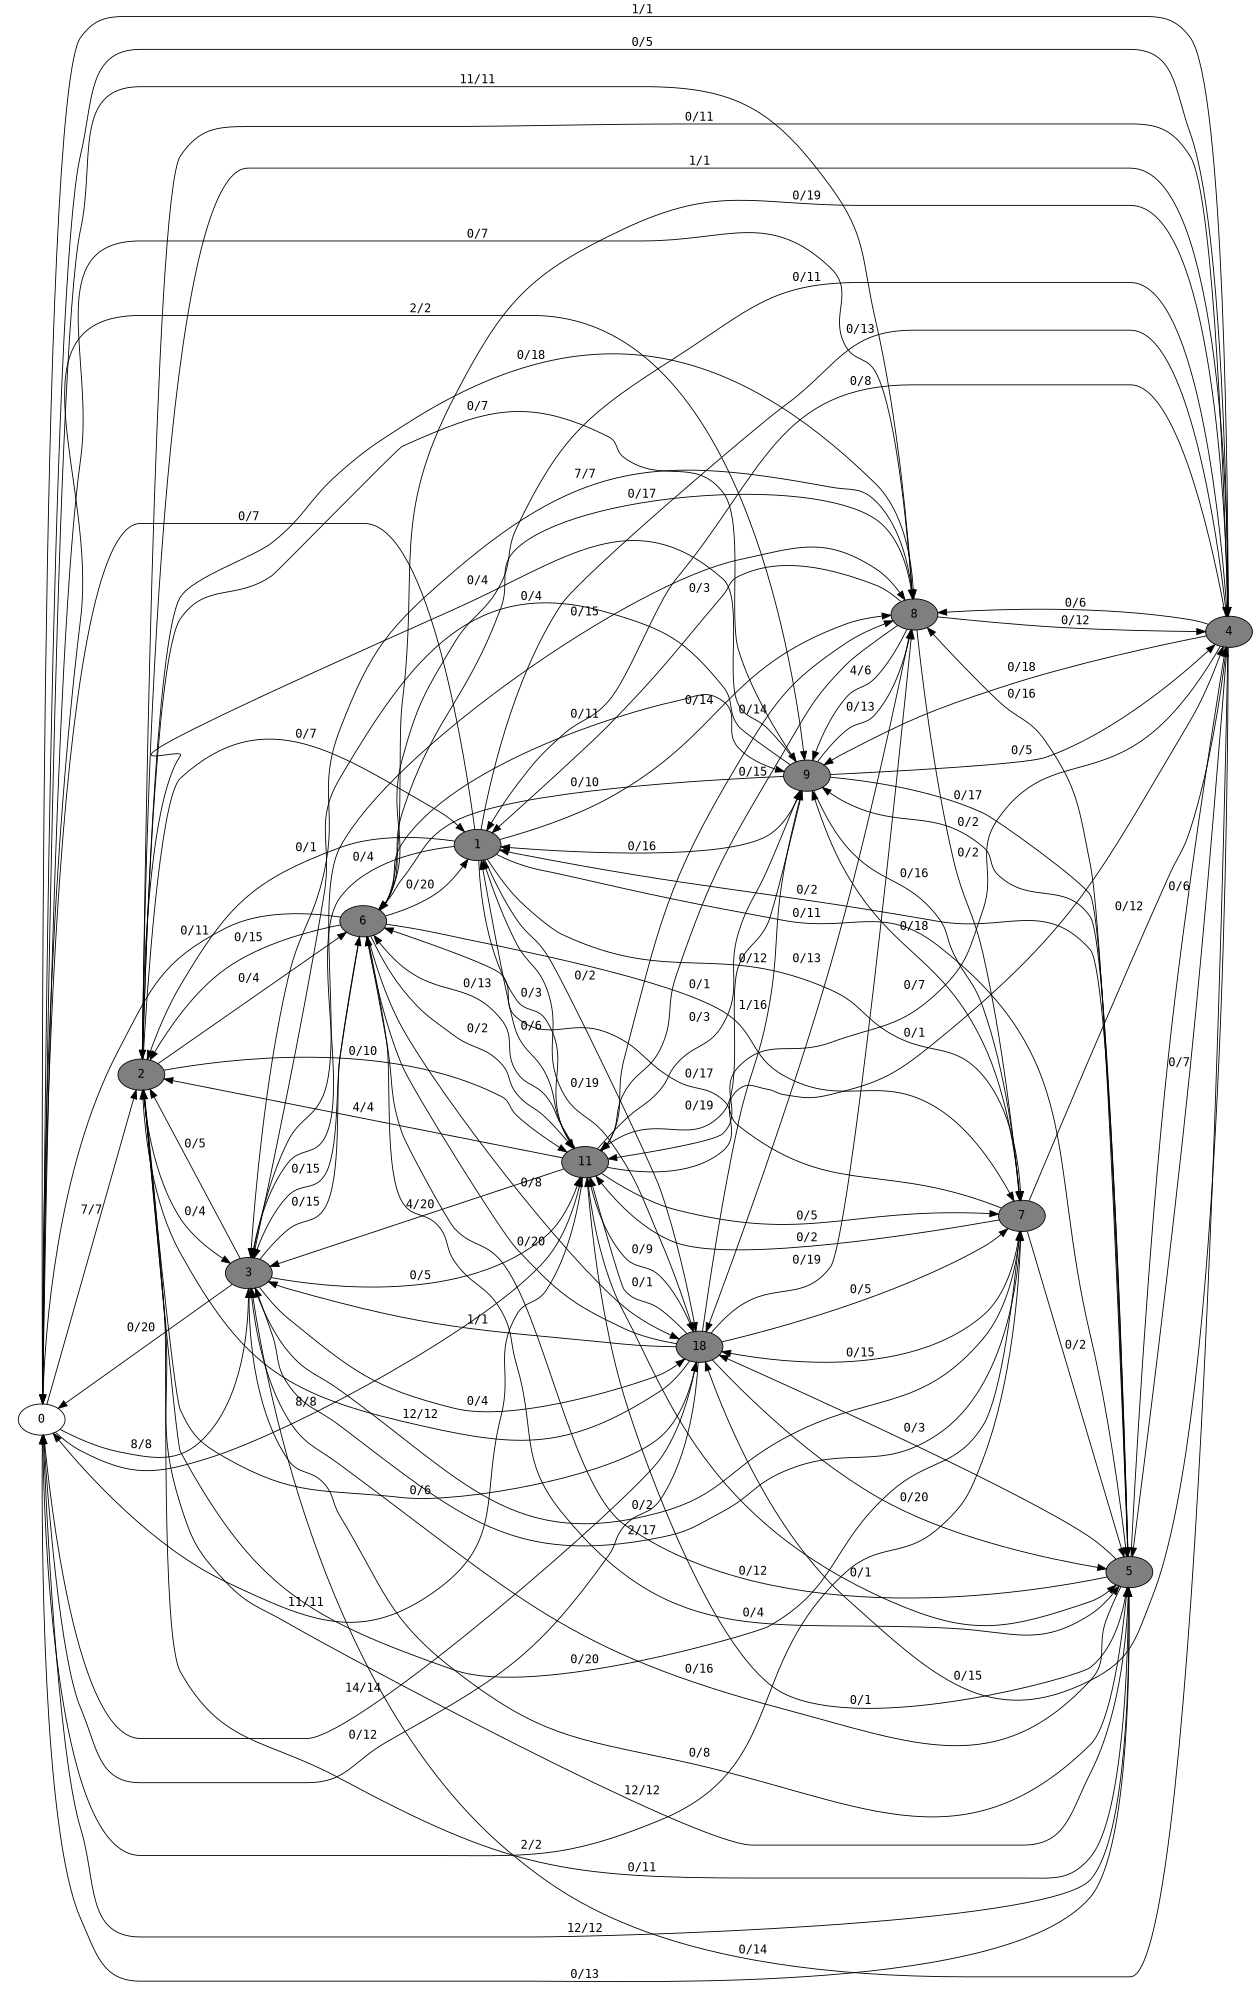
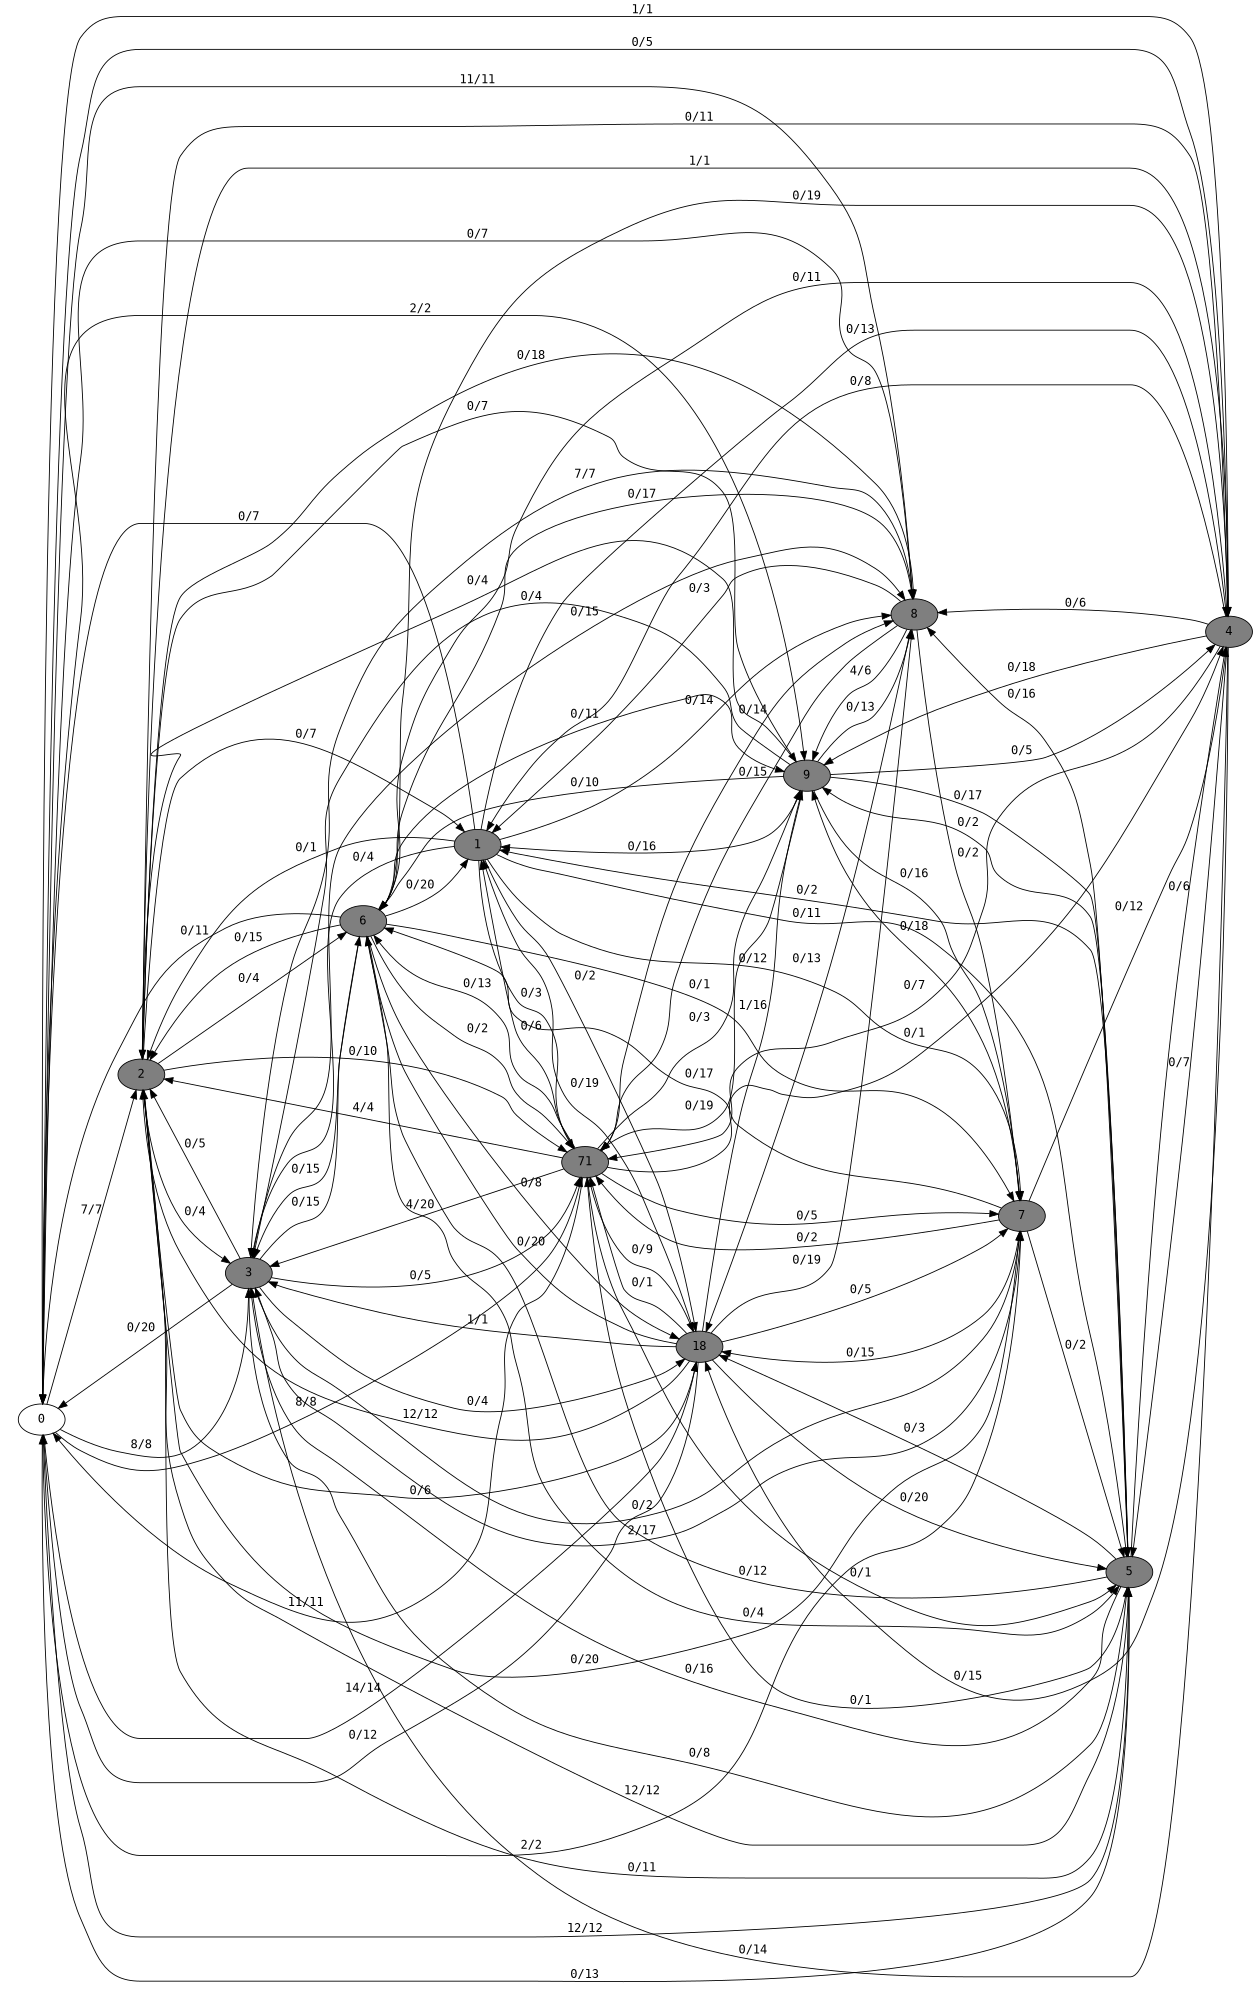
(1067, 628) -> none
(585, 1162) -> (585, 1162)
